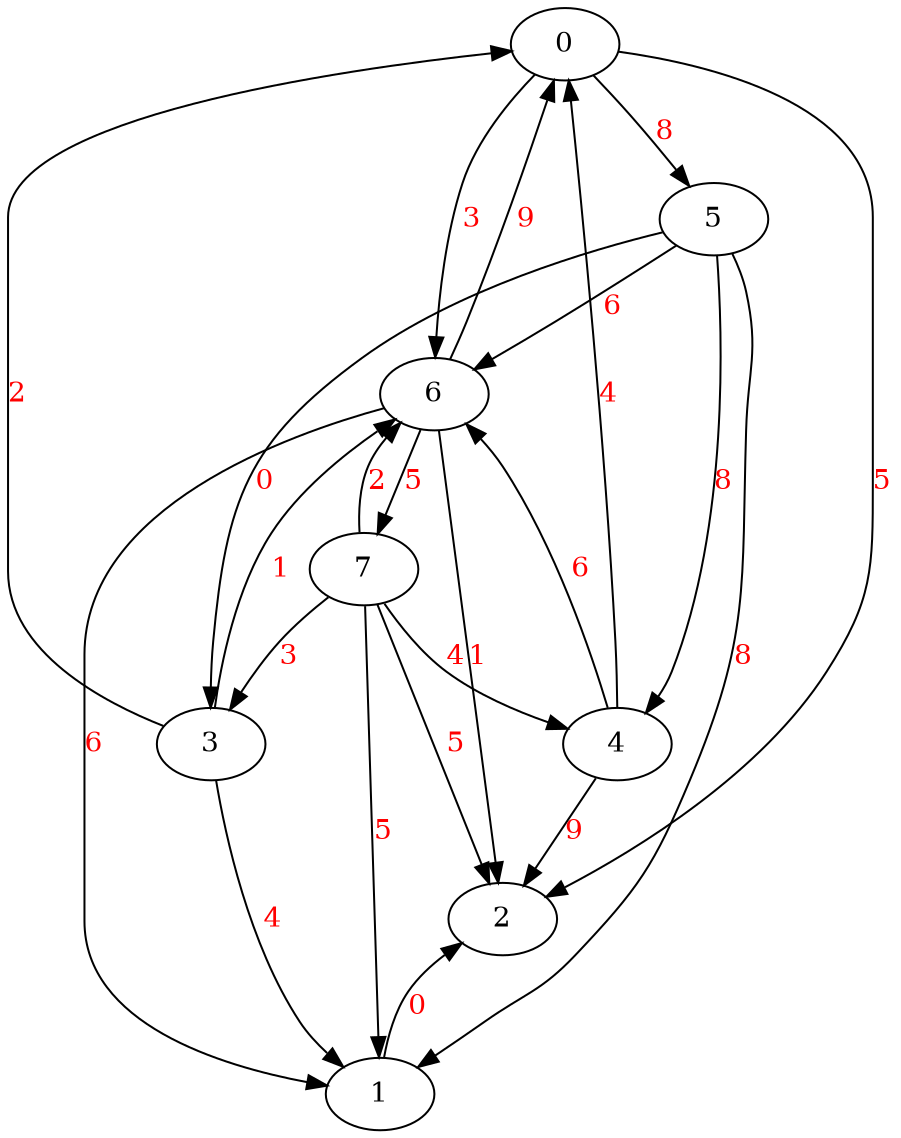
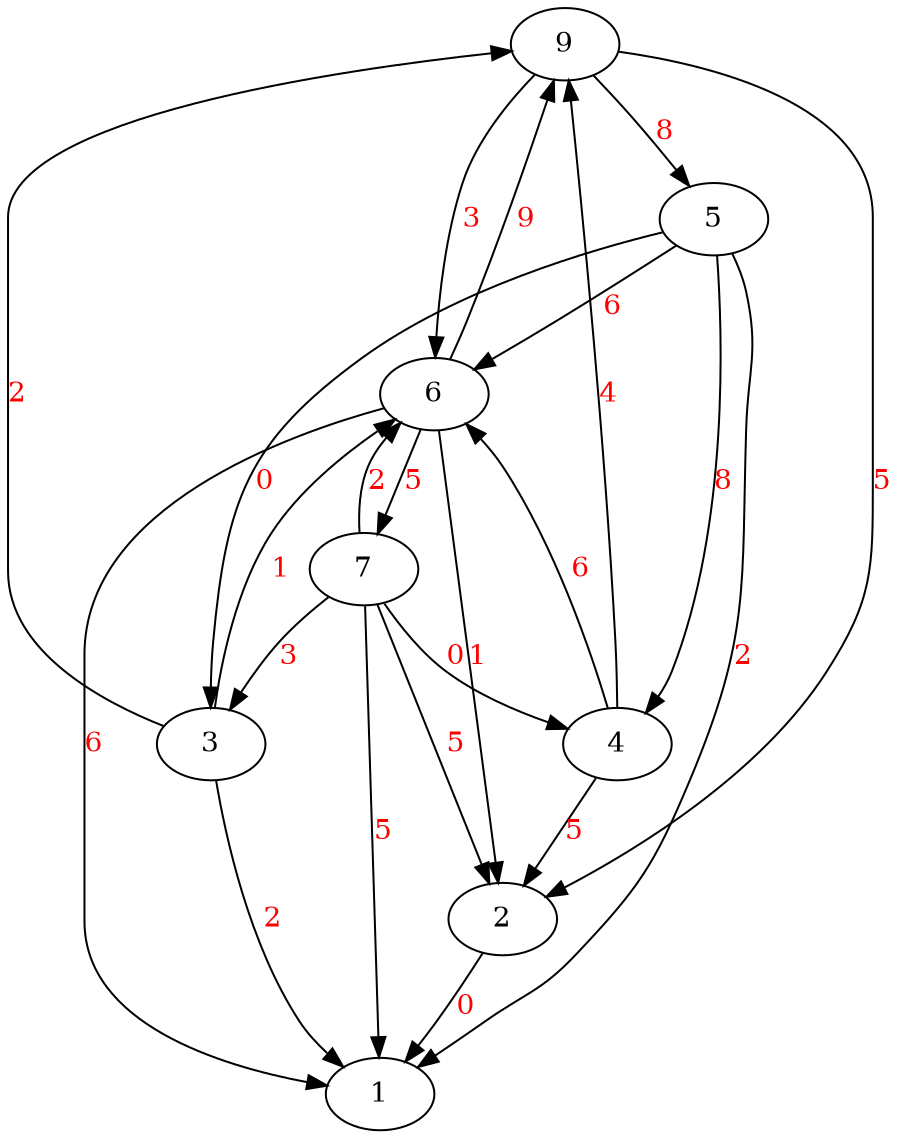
(565, 44) -> (565, 44)
(457, 657) -> (457, 657)
(744, 657) -> (744, 657)
(575, 832) -> (575, 832)
(274, 919) -> (274, 919)
(403, 999) -> (451, 1000)
